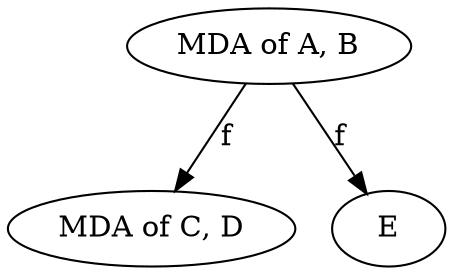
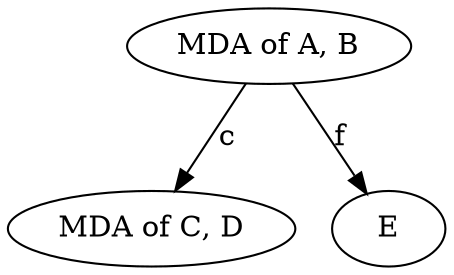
(227, 137) -> (227, 137)
